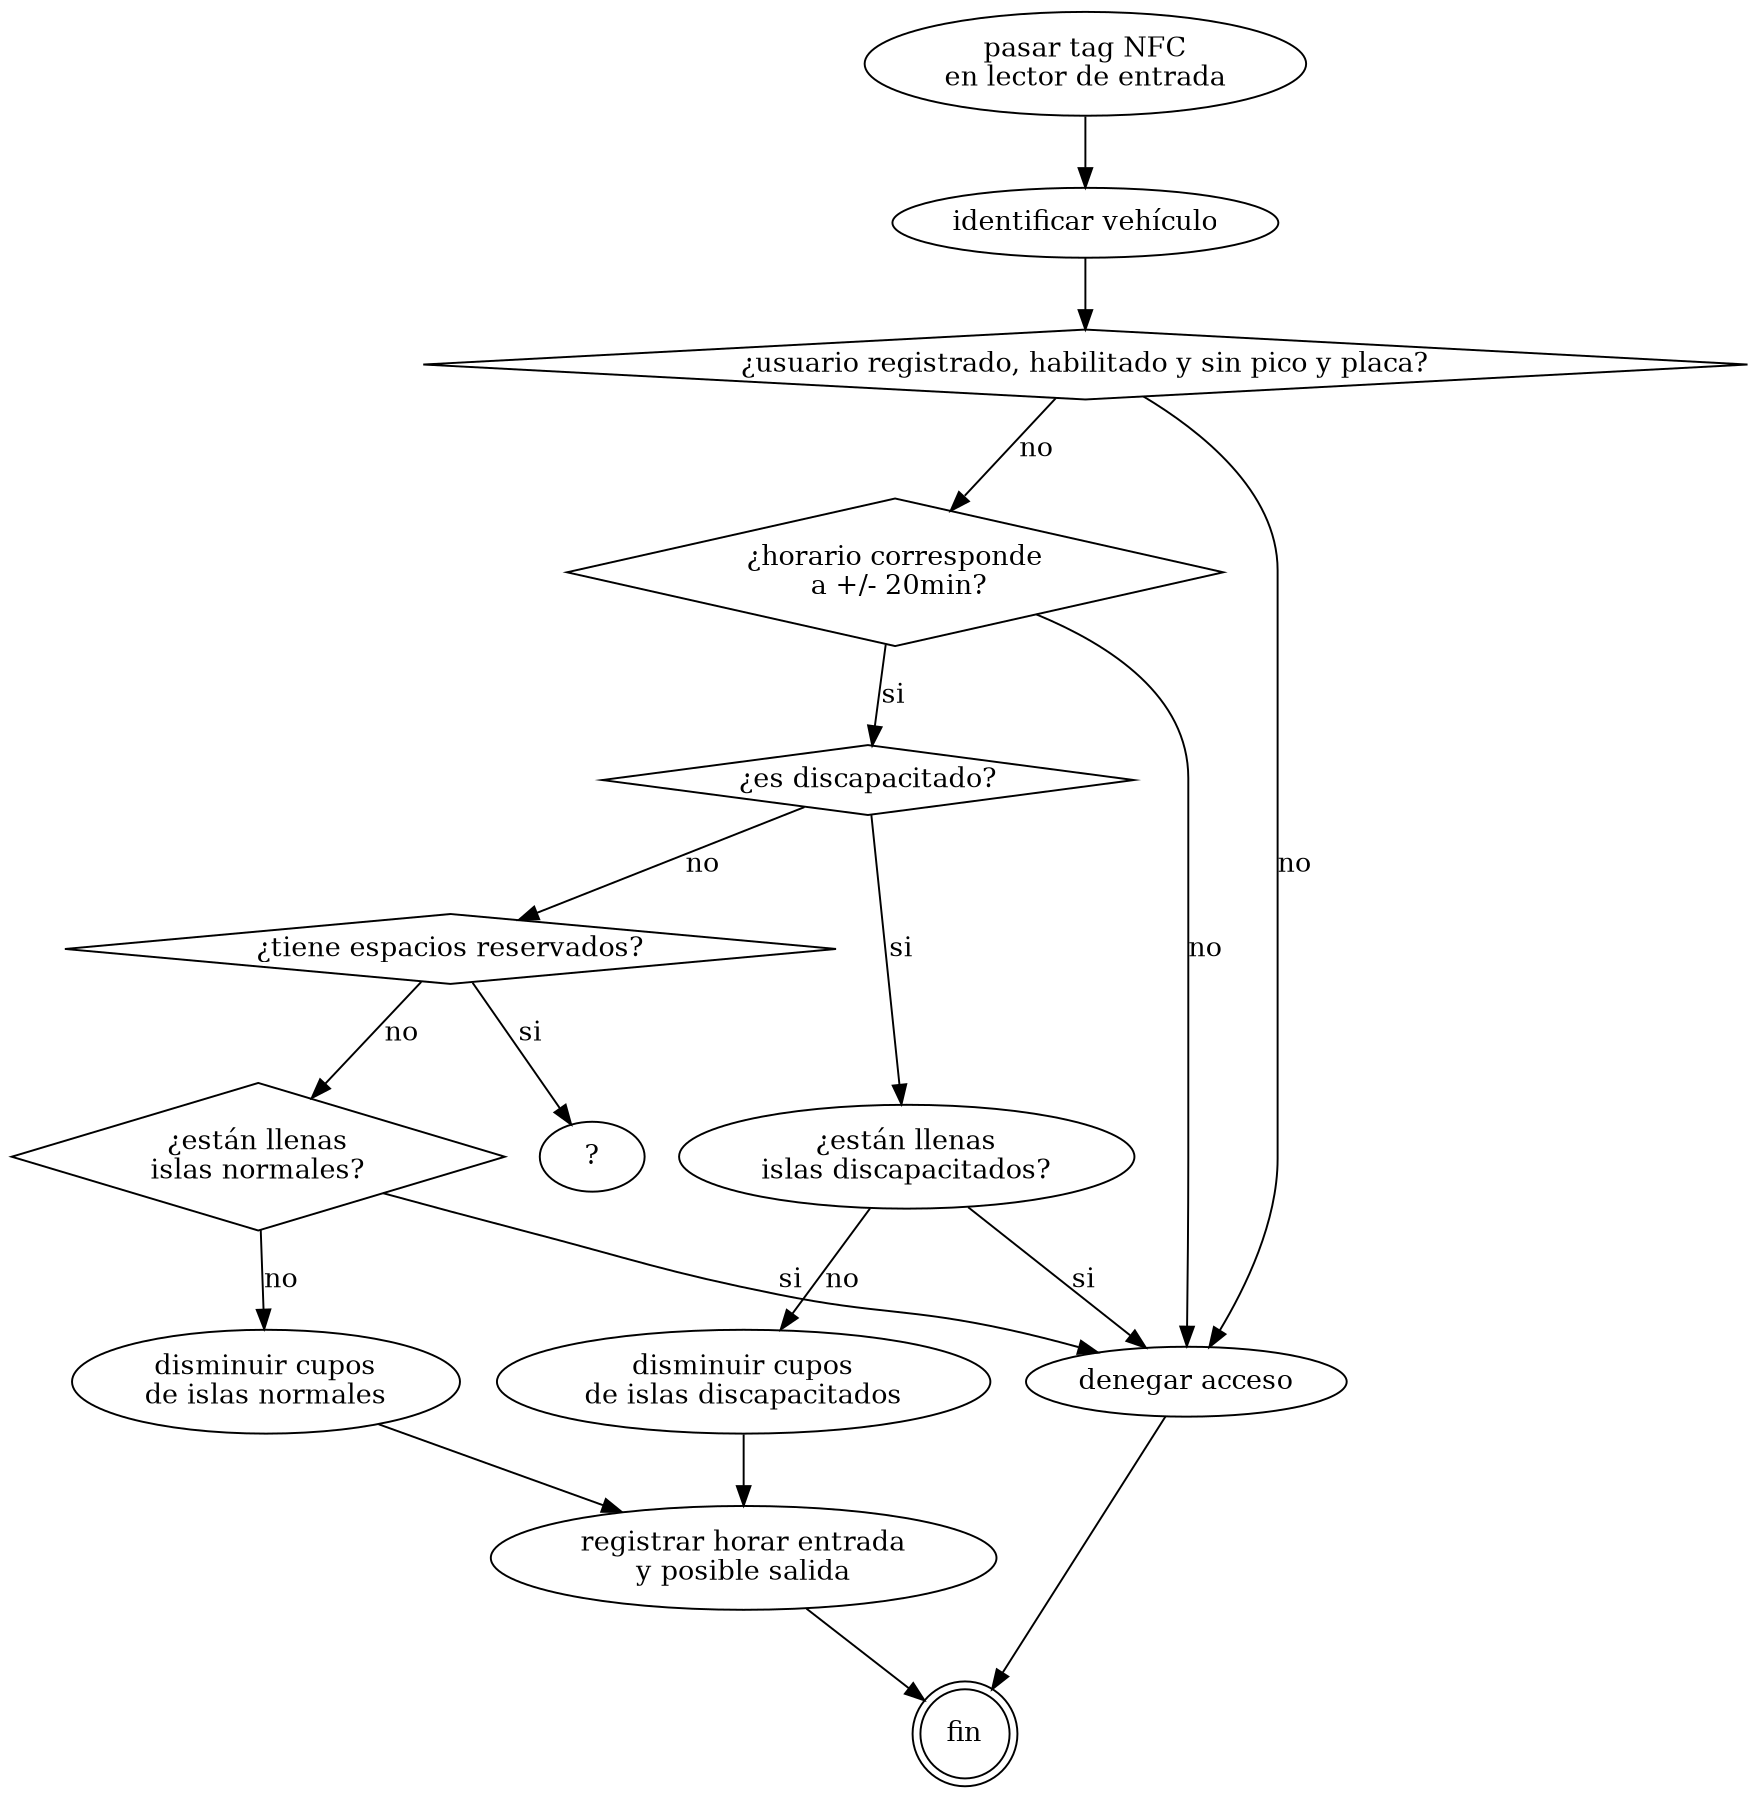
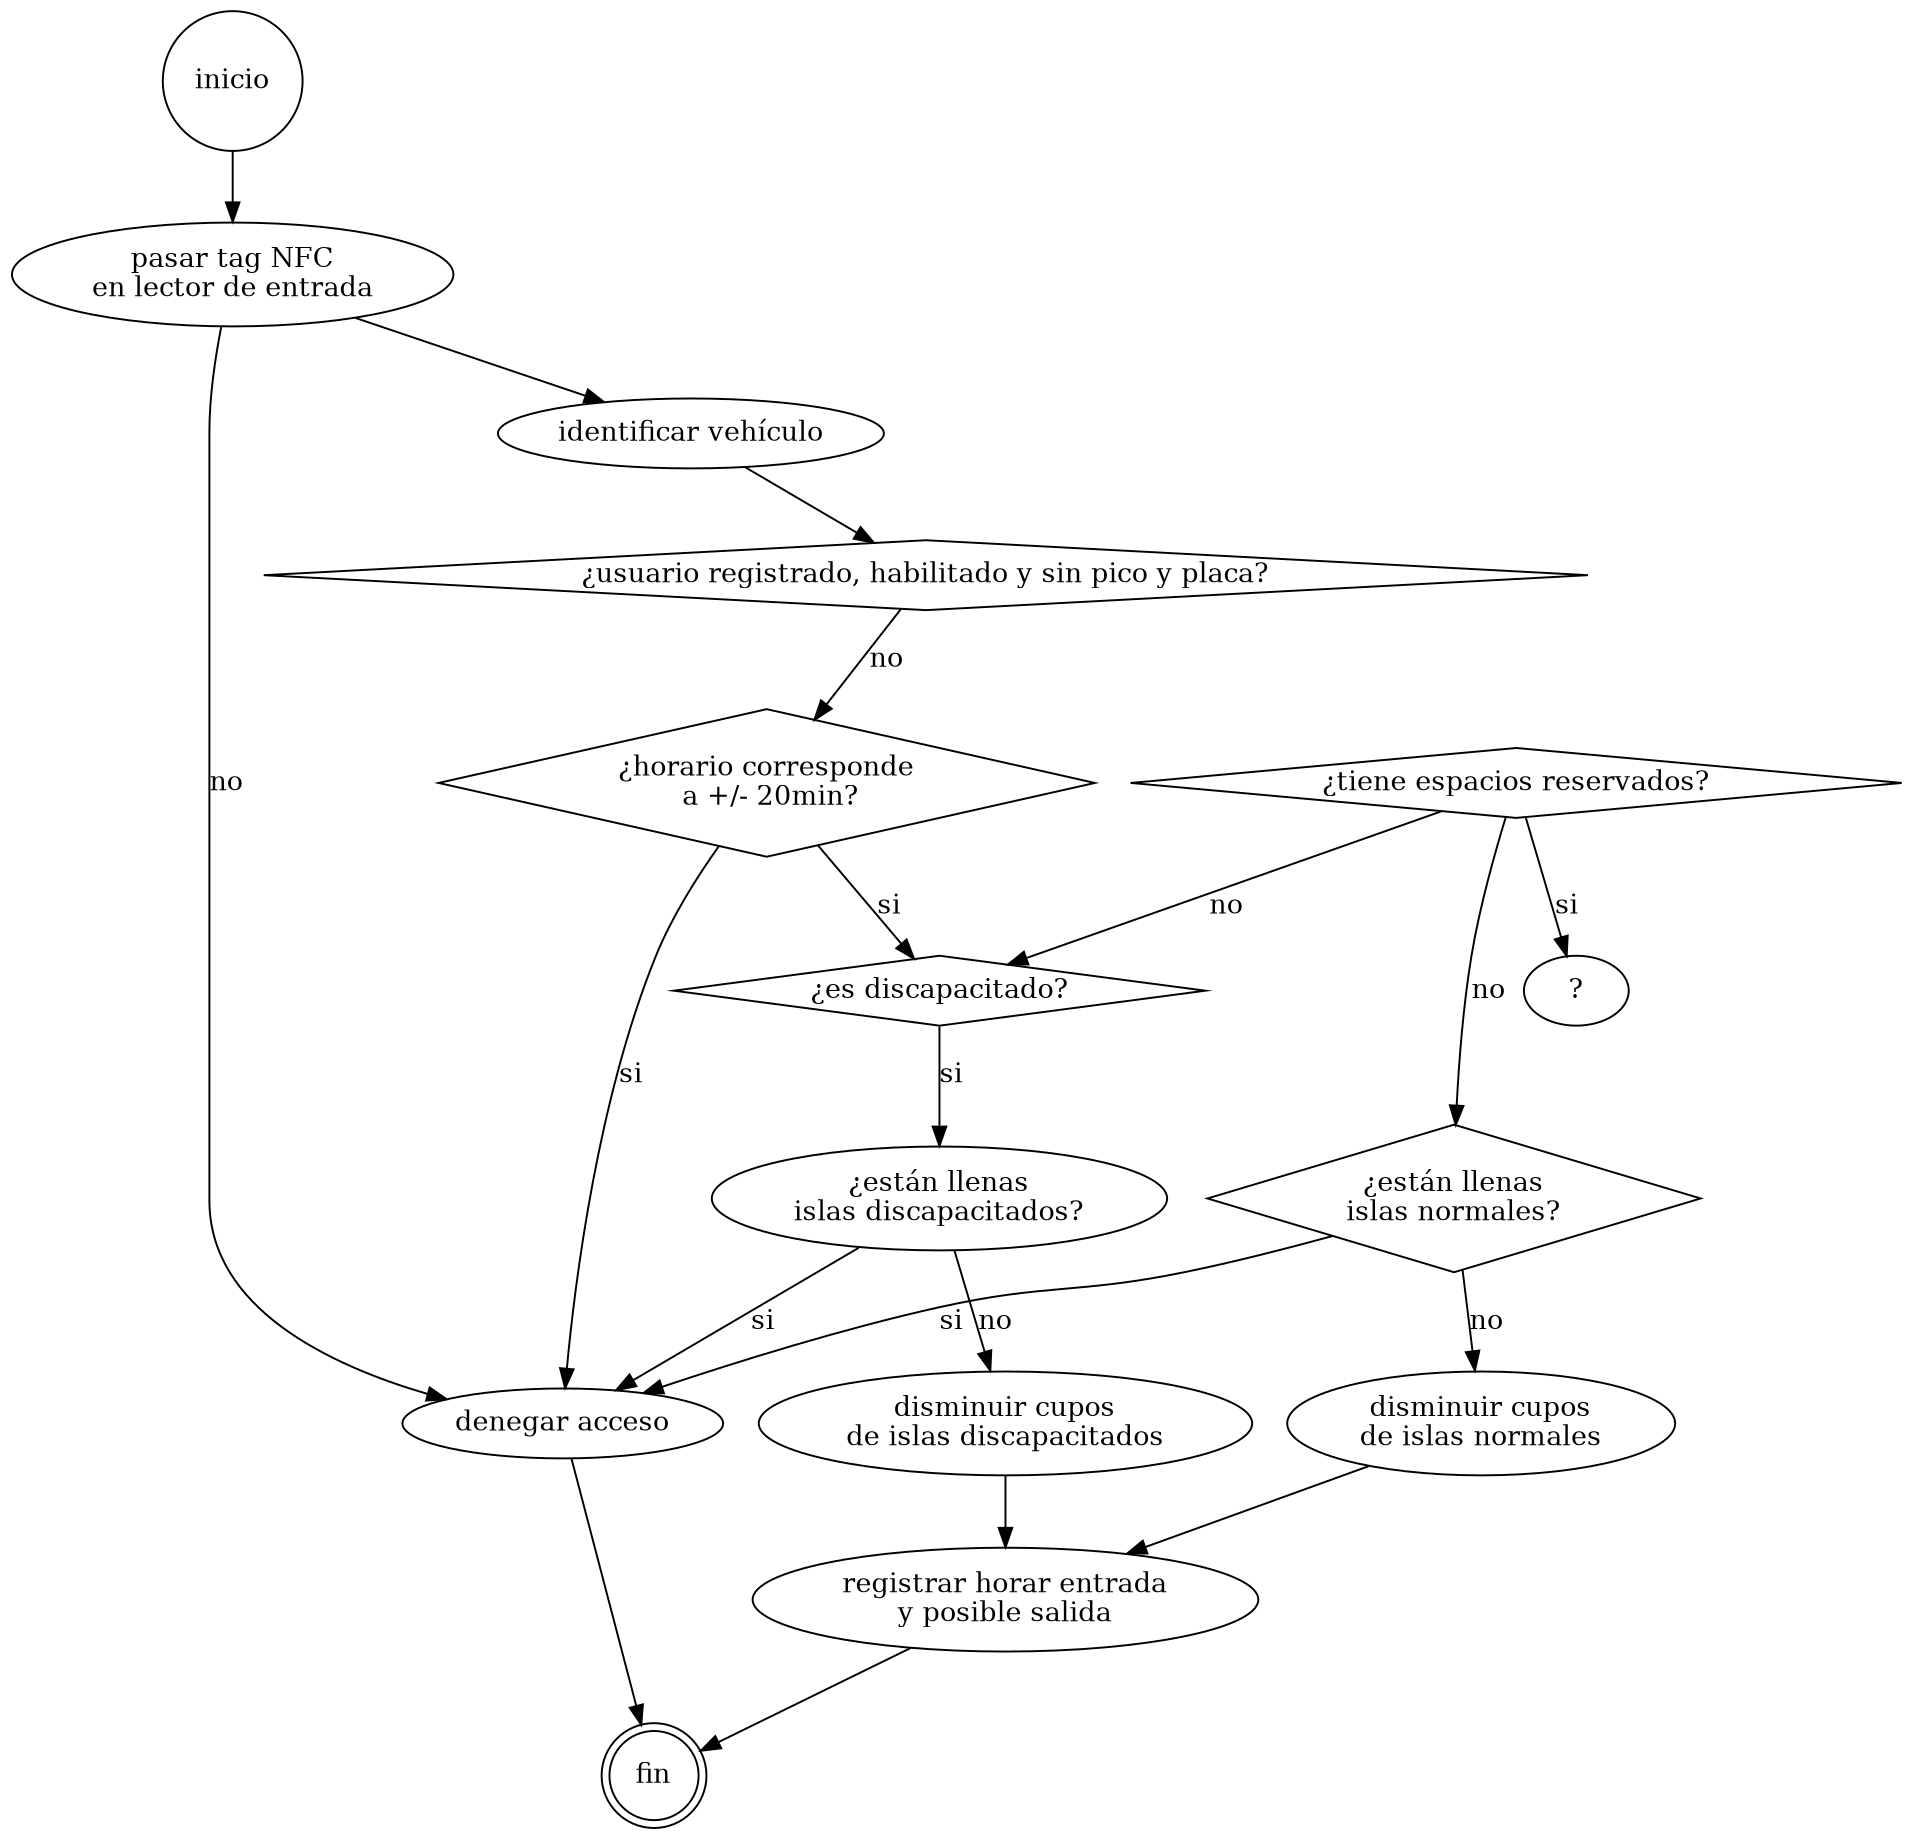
none -> (233, 81)
(1278, 842) -> (209, 920)
(671, 860) -> (1234, 885)
(1206, 949) -> (632, 1075)
